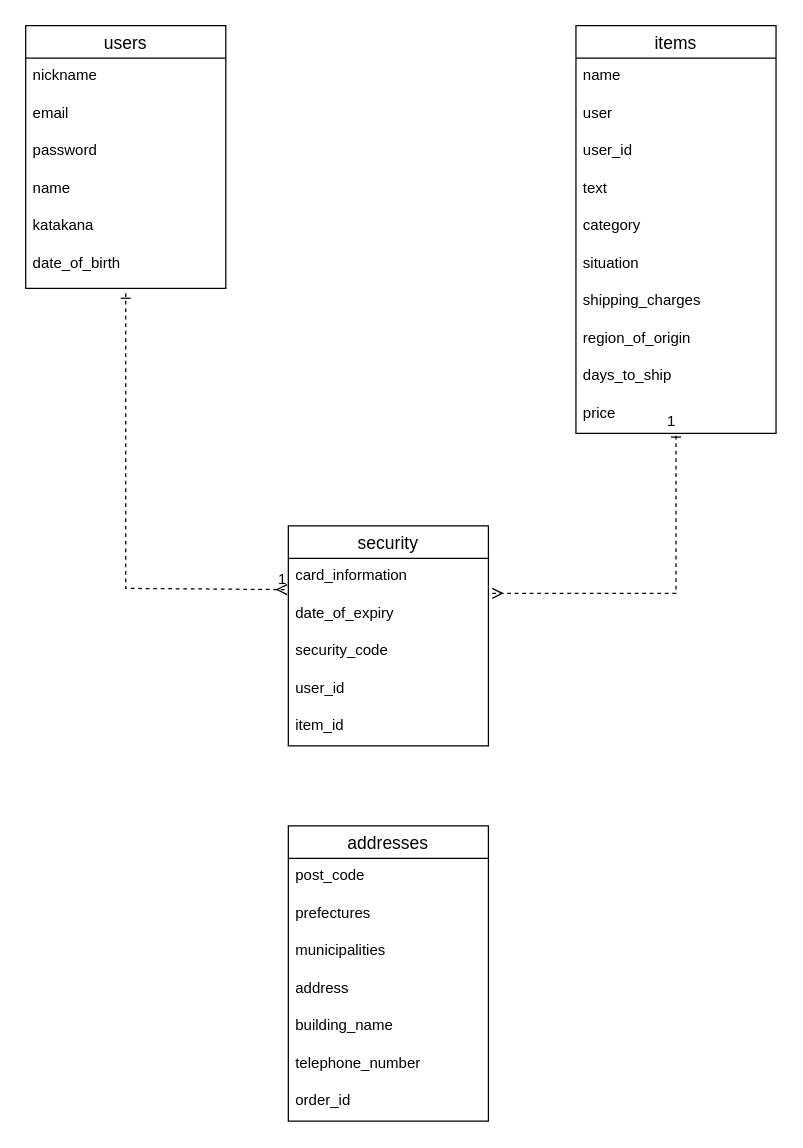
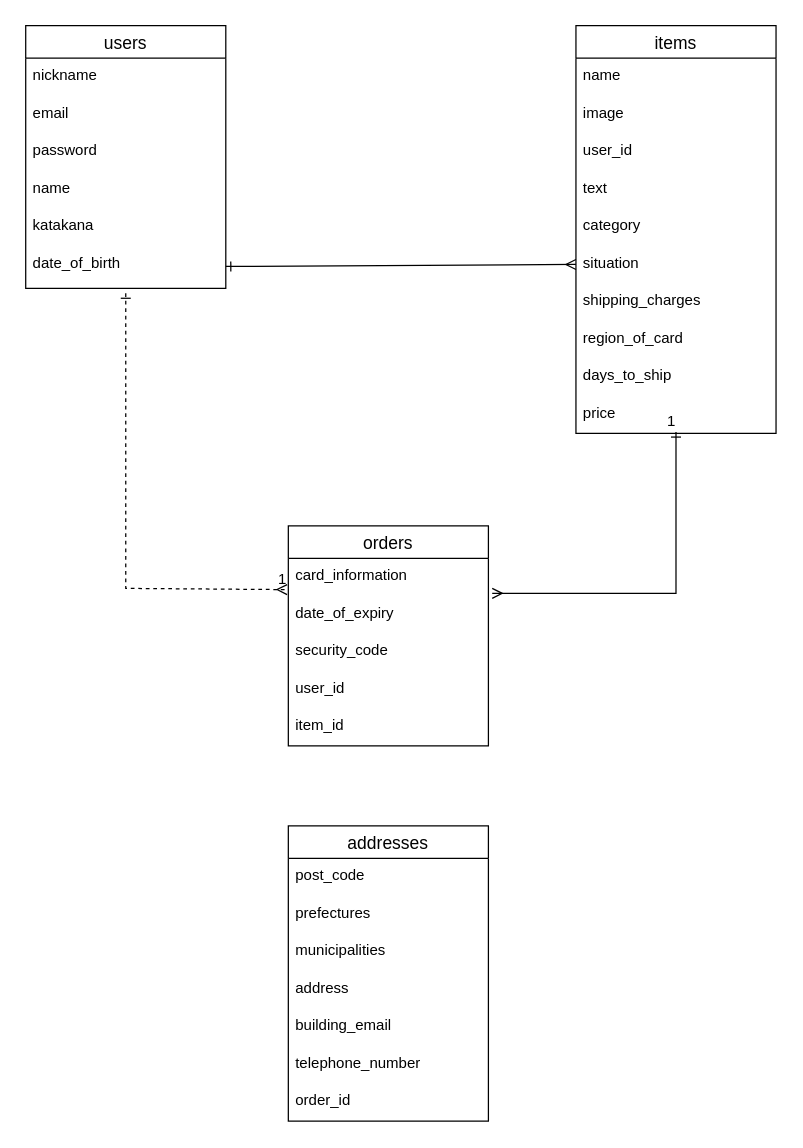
(599, 113) -> (602, 113)
none -> (400, 265)
(644, 338) -> (639, 338)
(388, 543) -> (388, 543)
(664, 593) -> (664, 593)
(344, 1025) -> (344, 1025)
